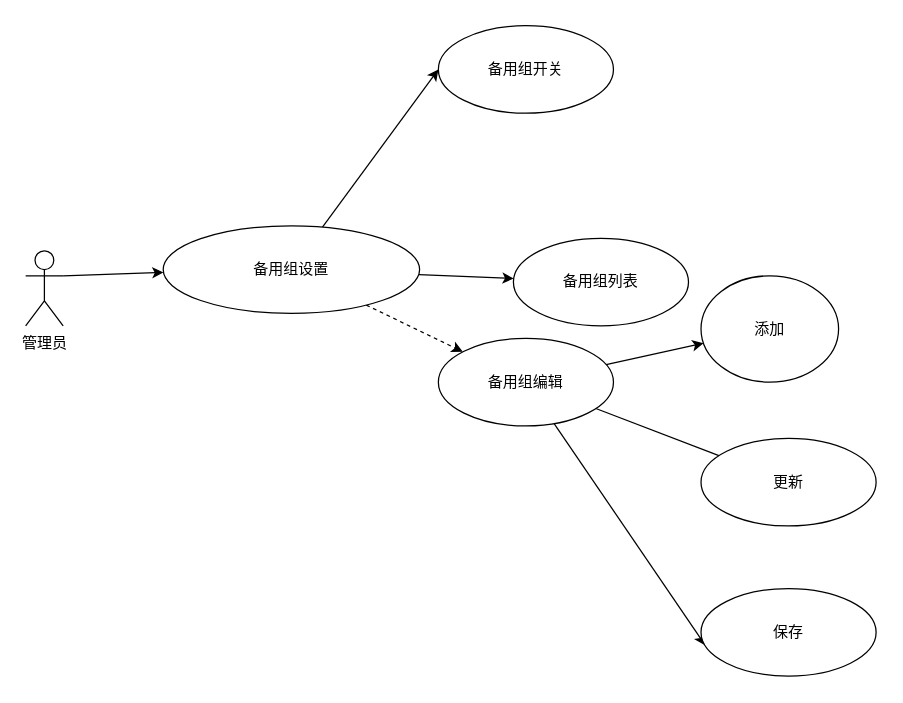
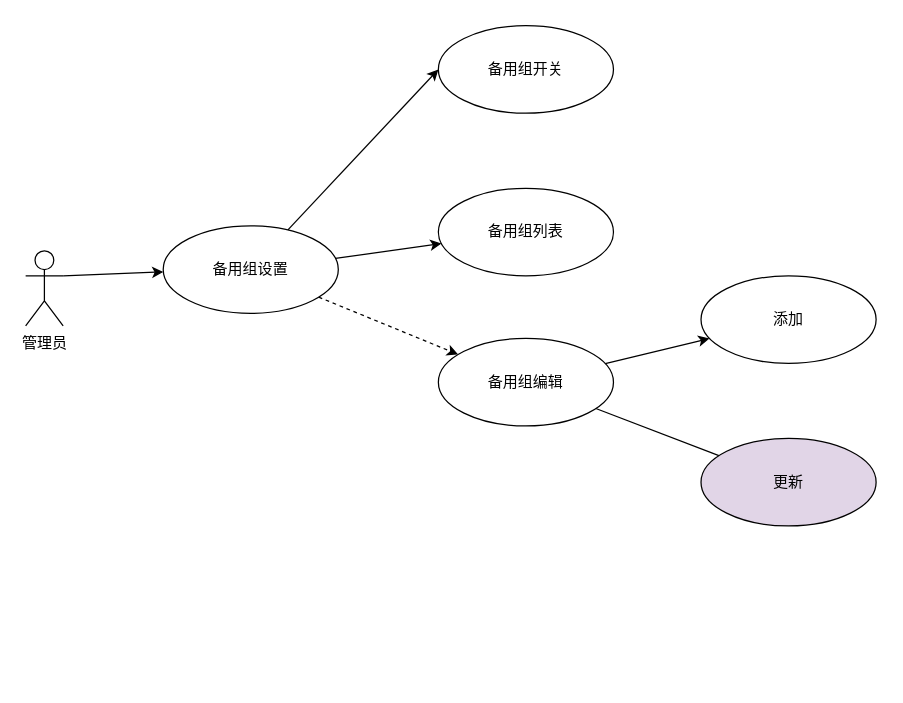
(291, 269) -> (251, 269)
(601, 282) -> (526, 232)
(769, 329) -> (788, 319)
(788, 482) -> (788, 482)
(627, 531) -> none
(788, 632) -> none
